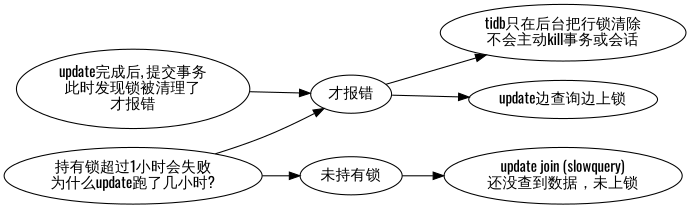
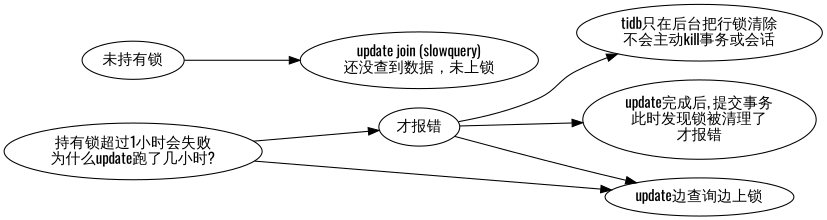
(275, 92) -> (516, 124)
(276, 176) -> (428, 175)
